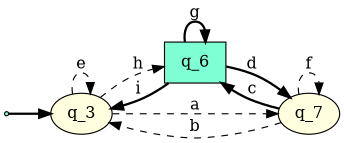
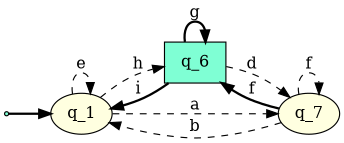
(255, 75) -> (255, 75)
(252, 89) -> (252, 89)
(81, 114) -> (81, 114)
